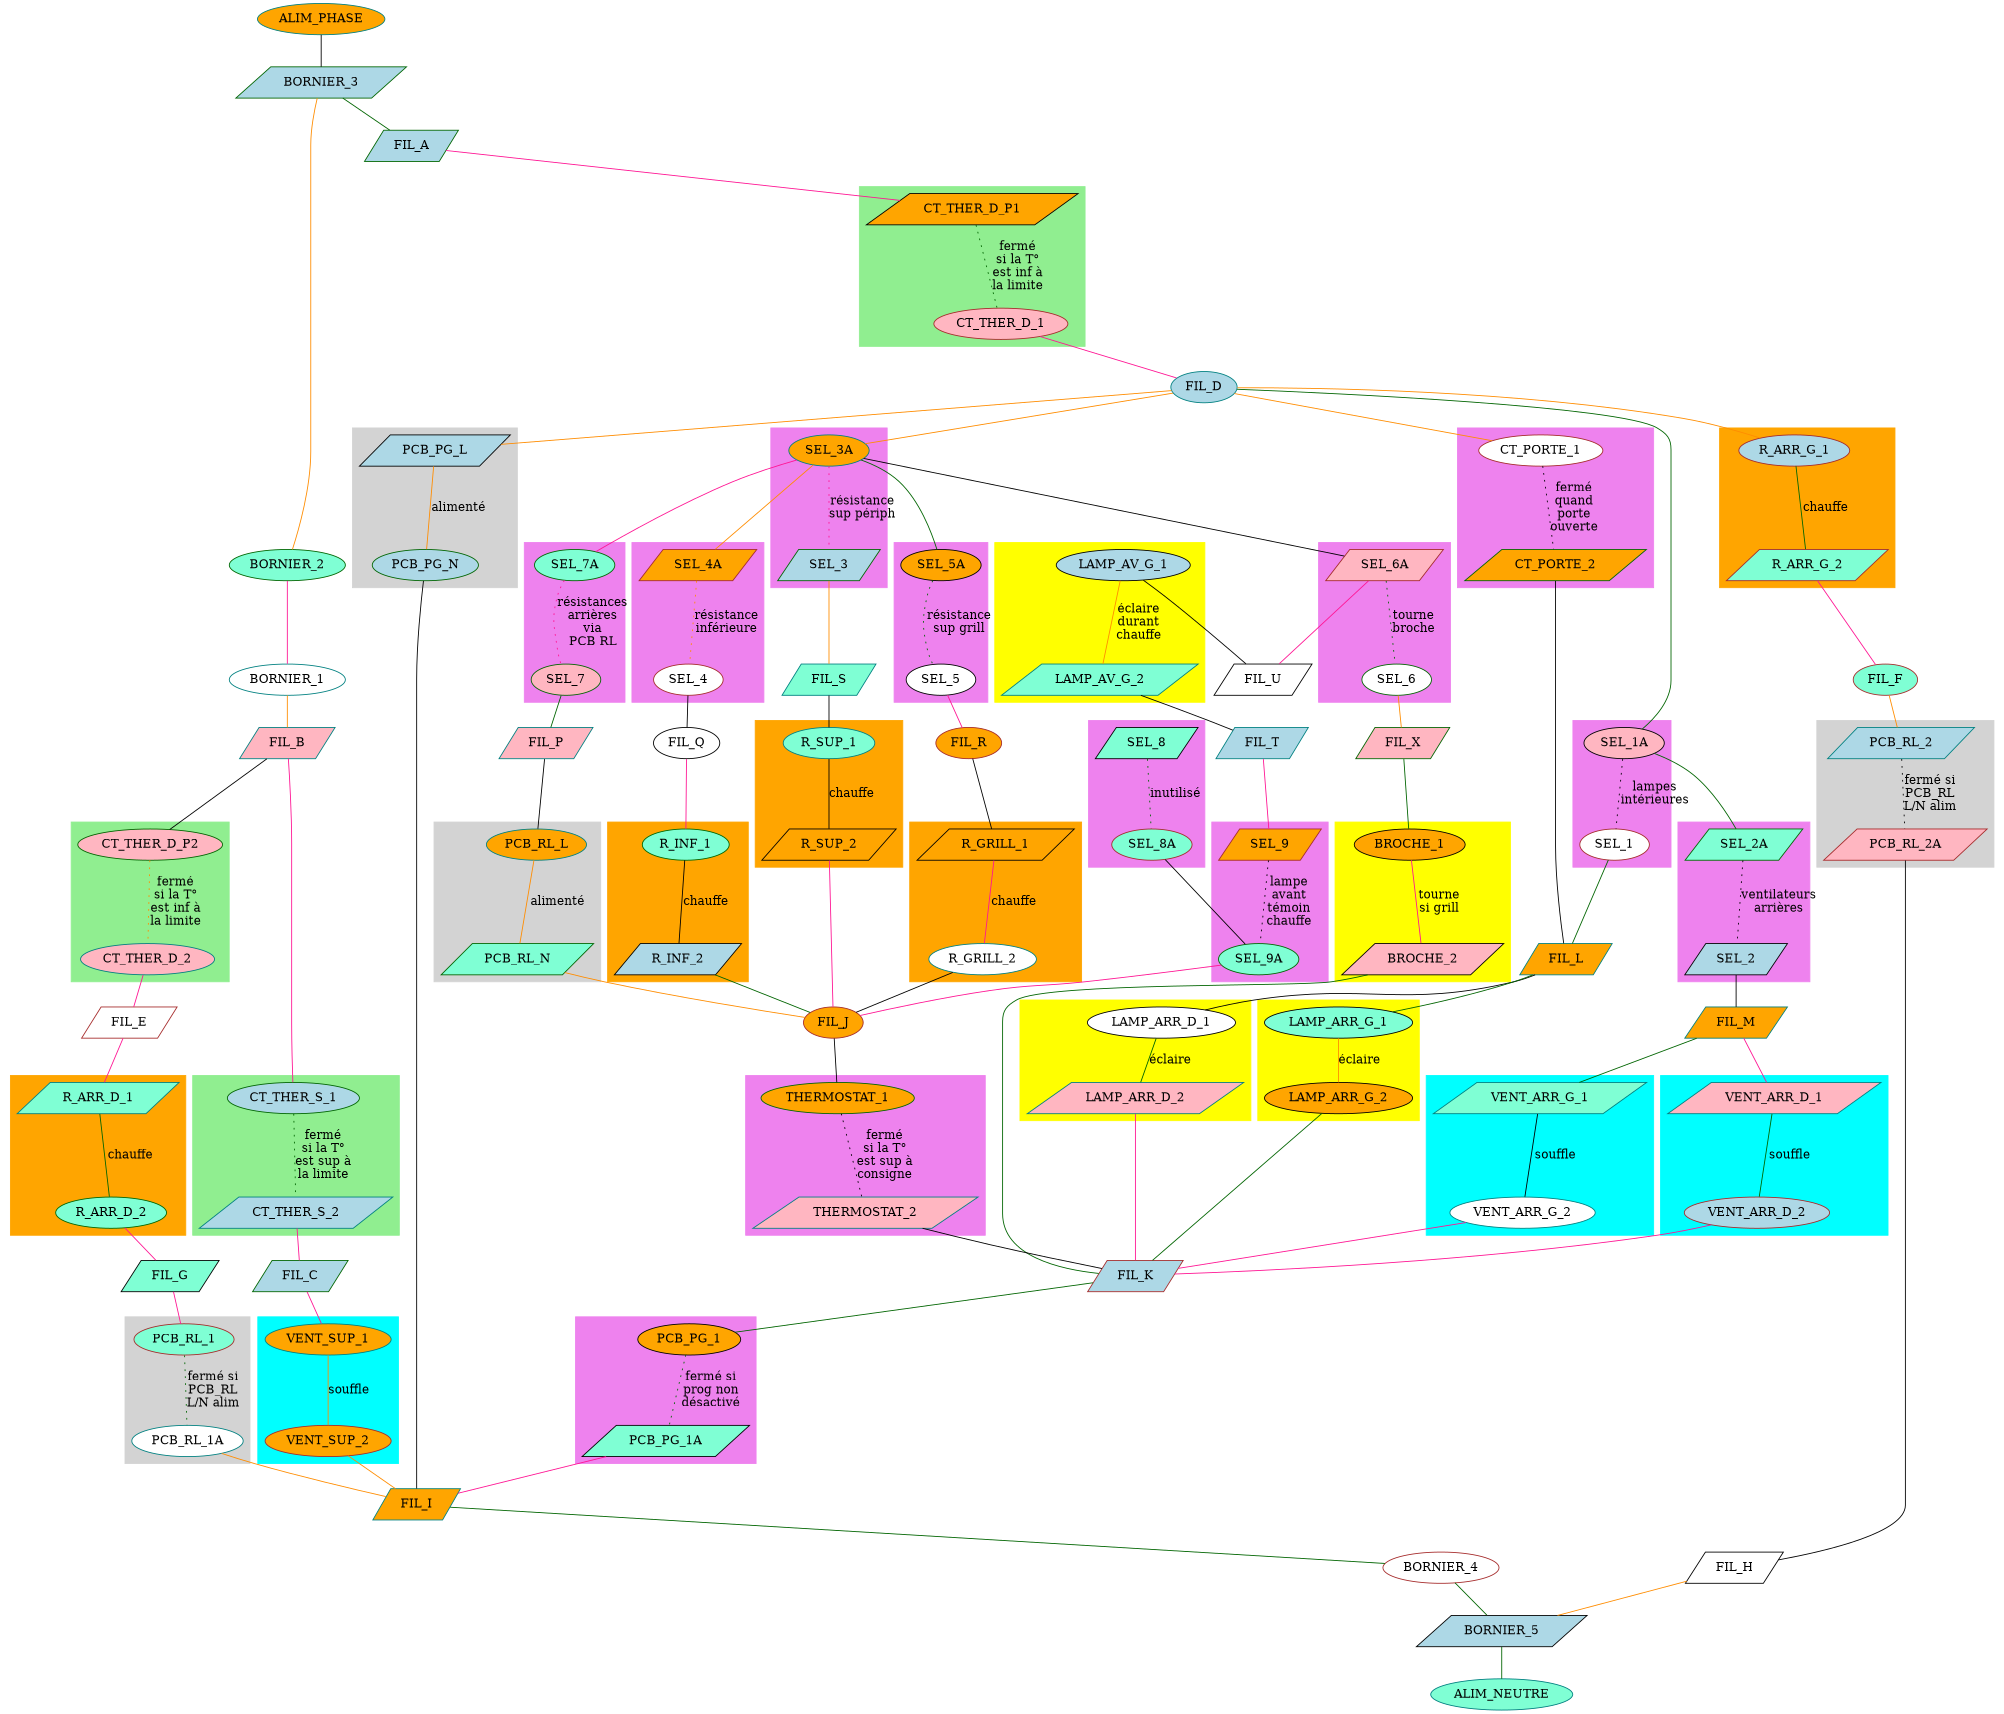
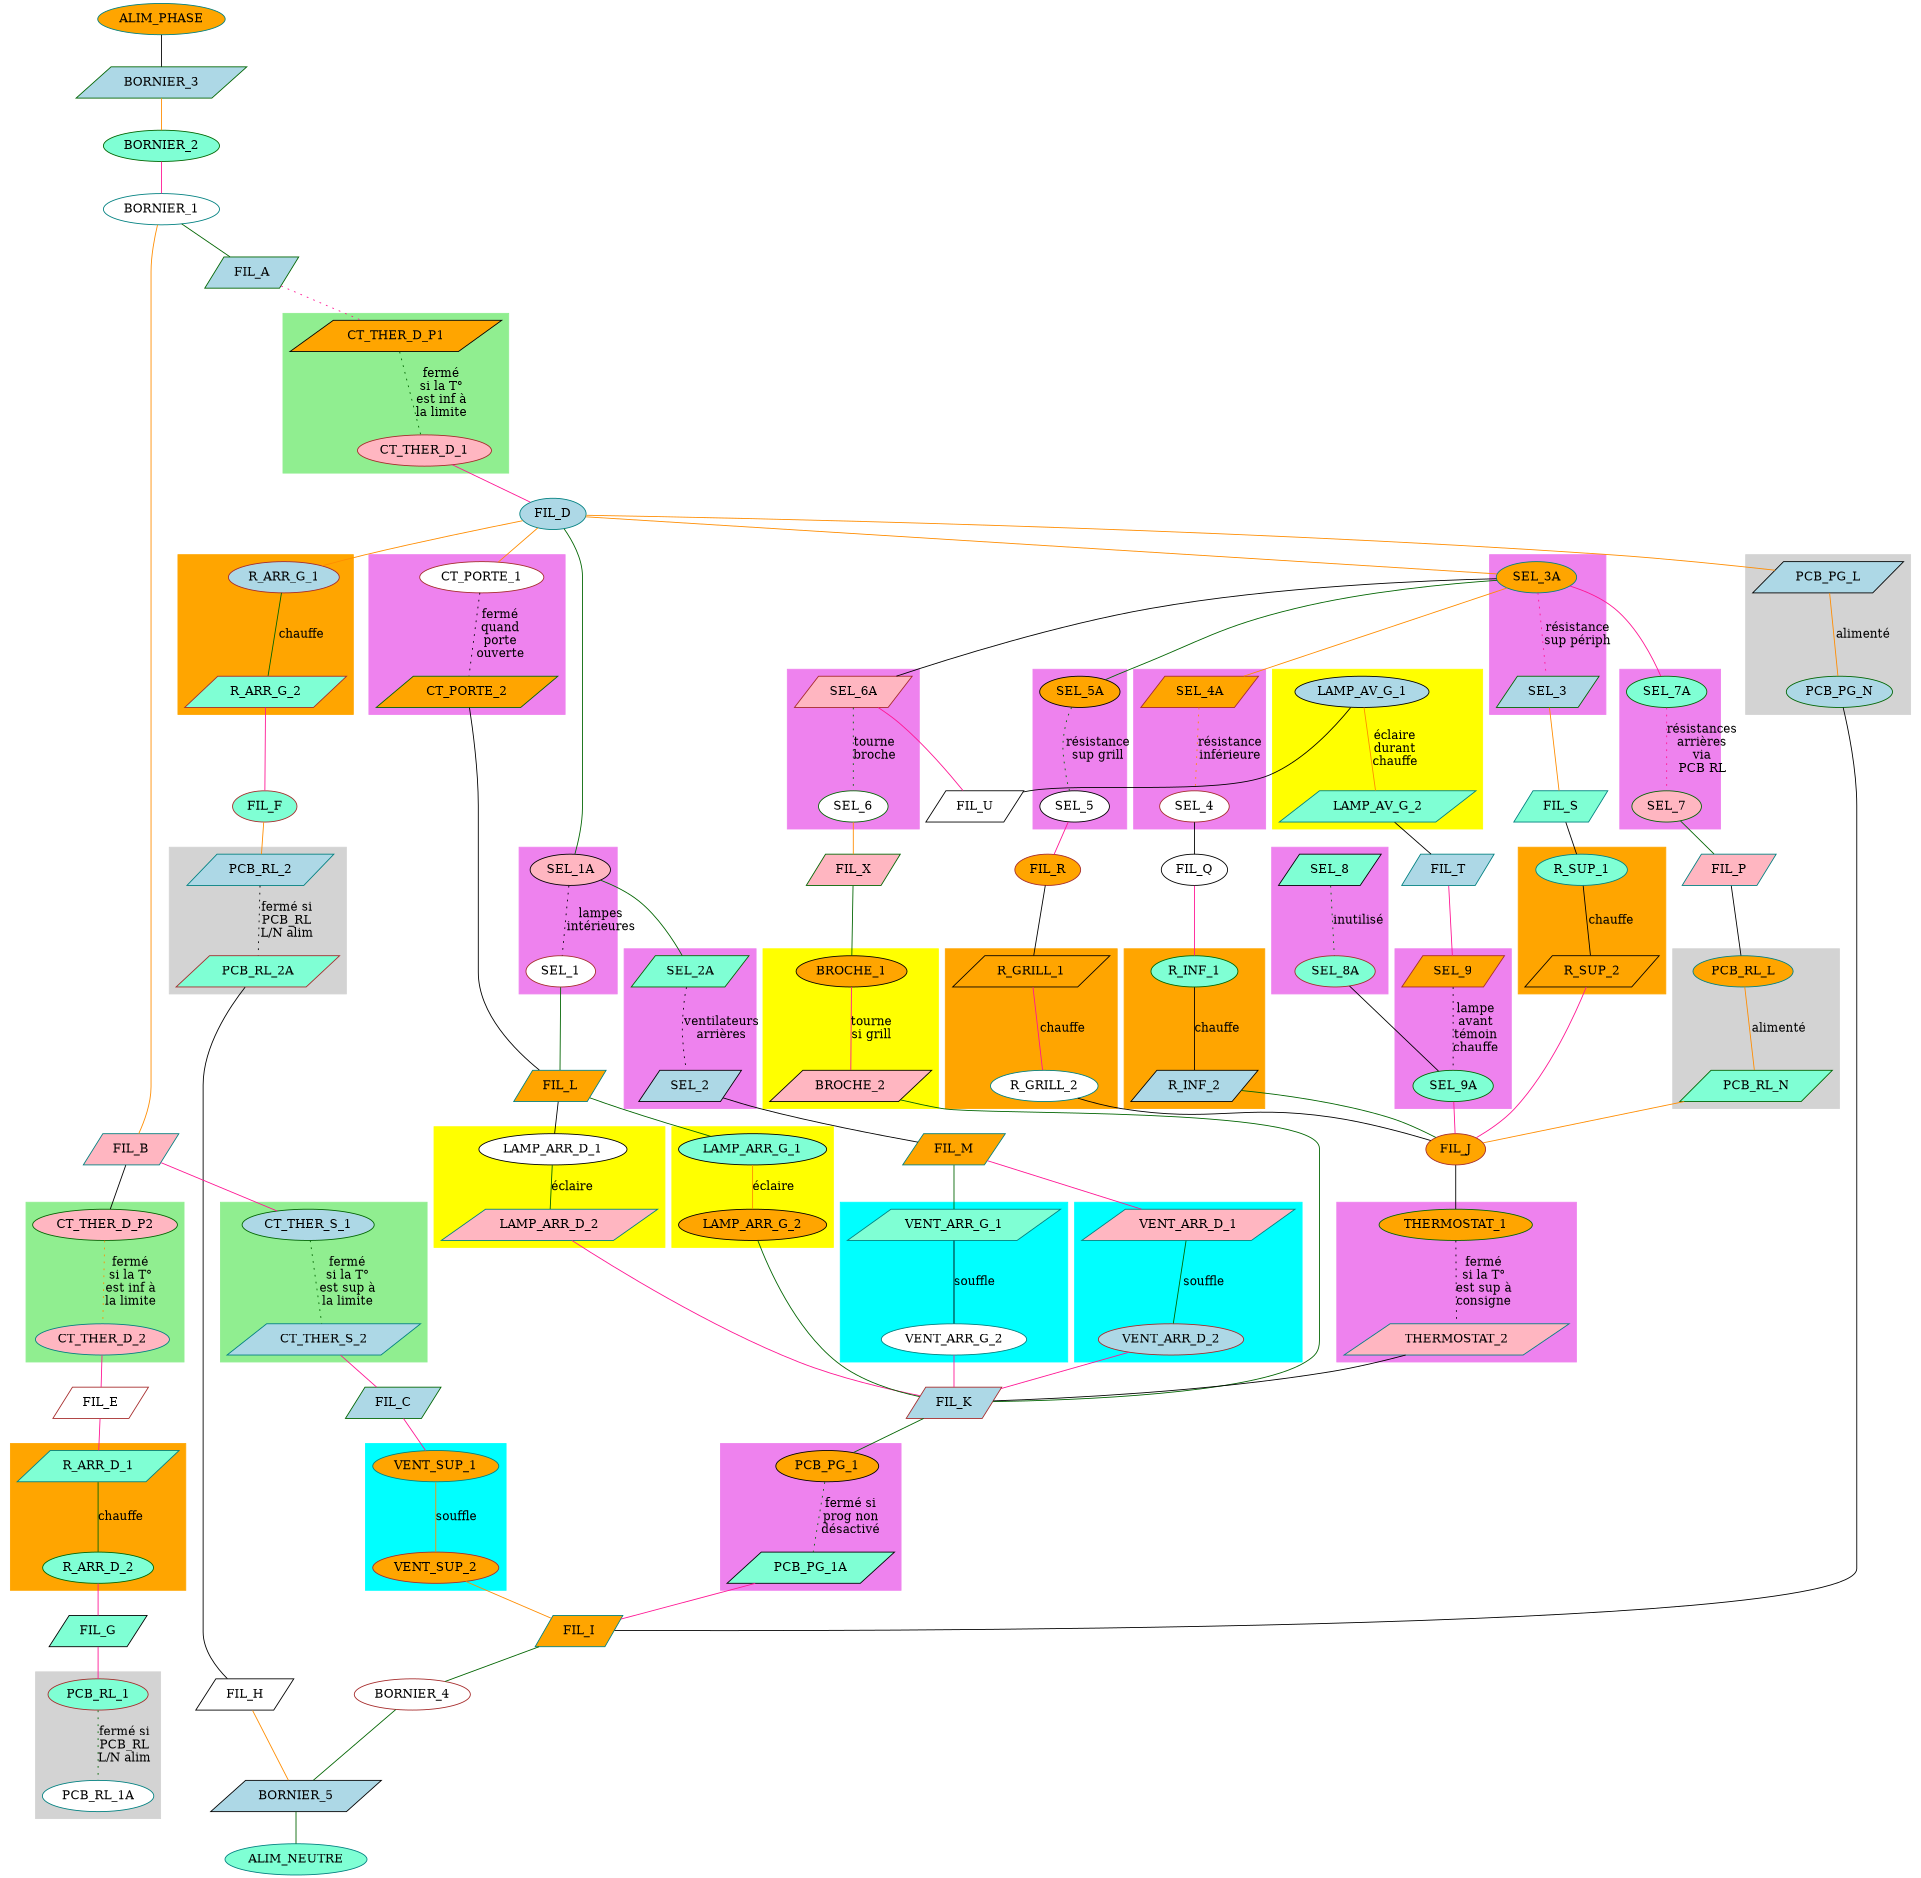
(366, 114) -> (206, 240)
(673, 175) -> (321, 303)
(1905, 845) -> (258, 971)
(303, 1477) -> none
